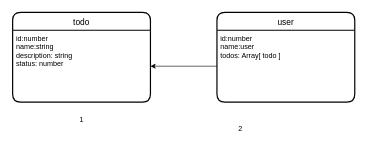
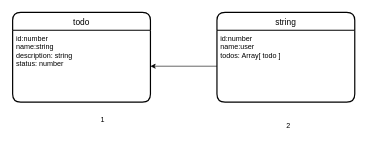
(286, 22) -> (286, 22)
(81, 120) -> (102, 120)
(240, 129) -> (288, 126)
